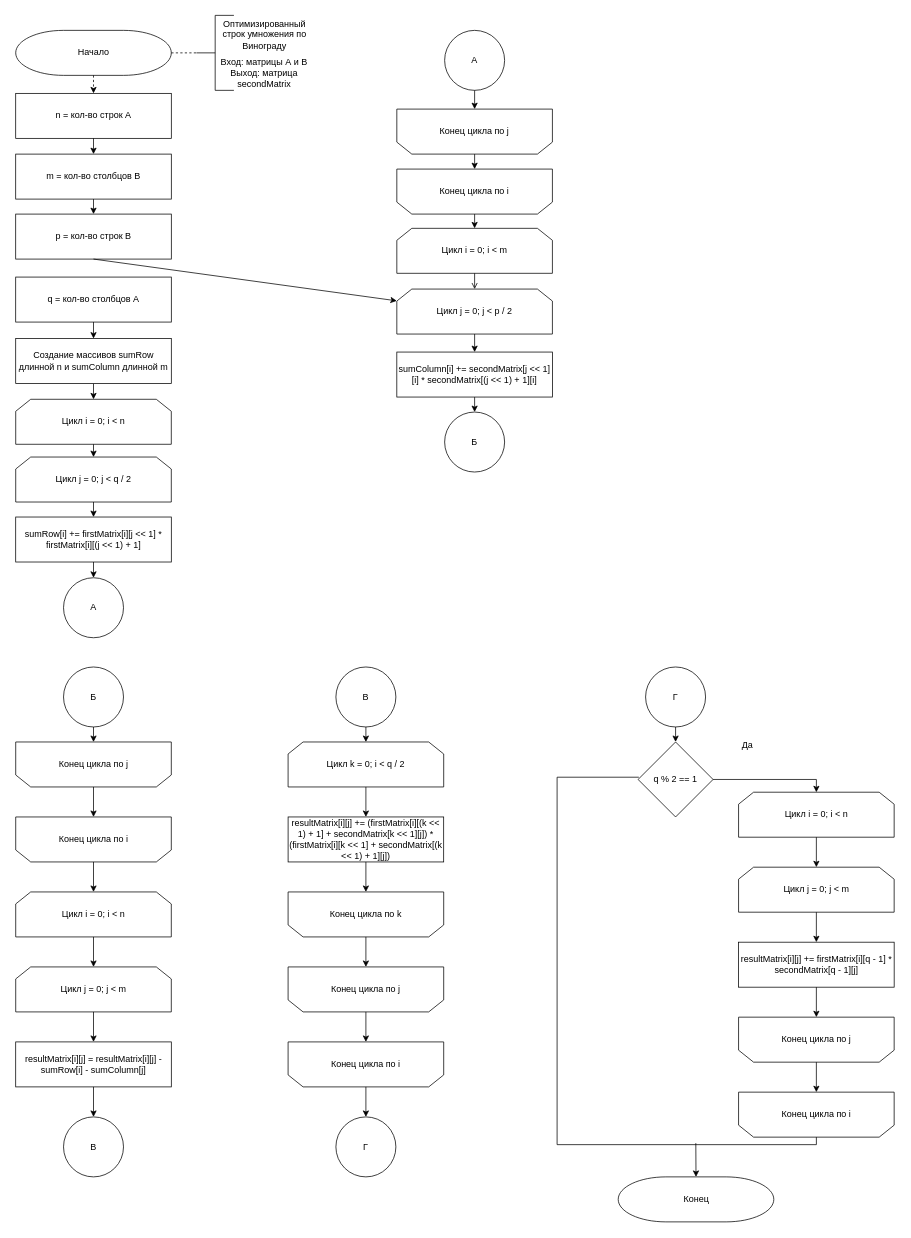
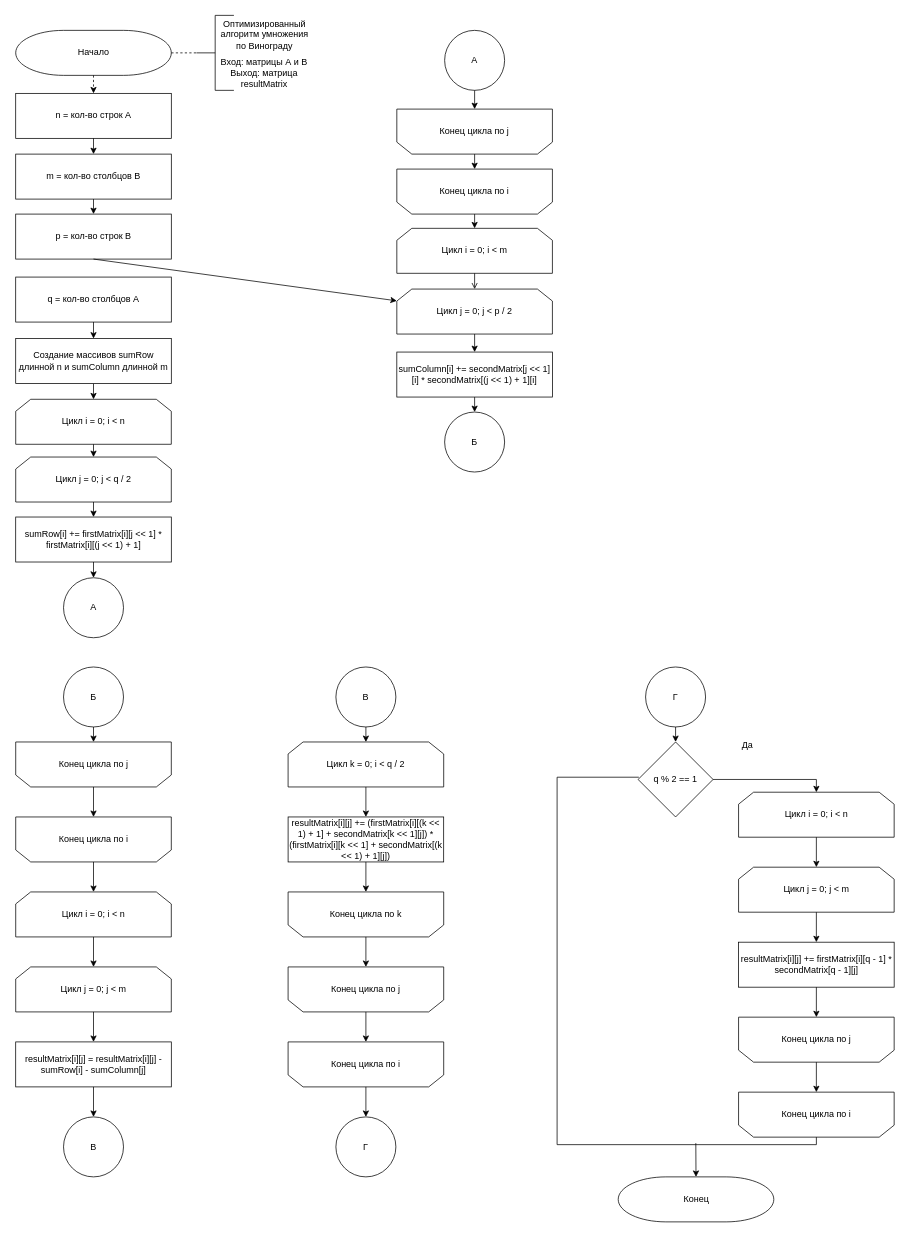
(264, 35) -> (264, 35)
(264, 73) -> (264, 73)
